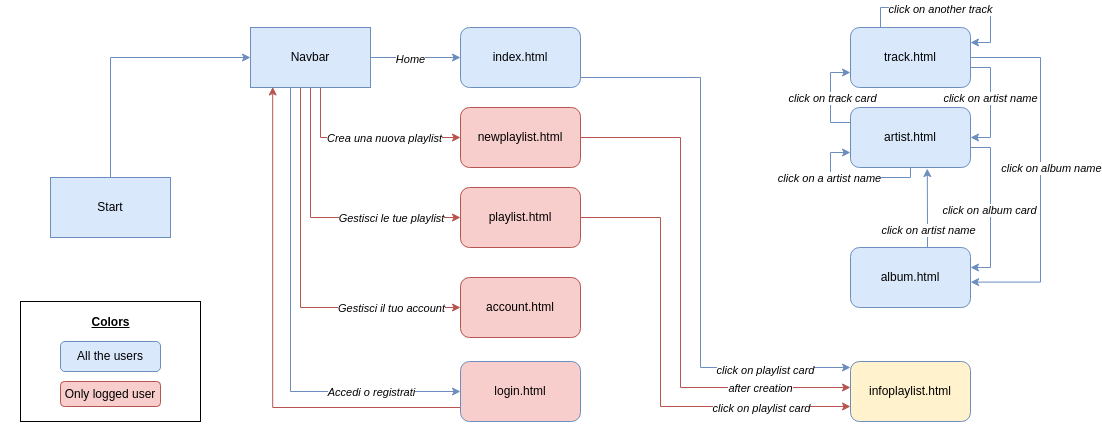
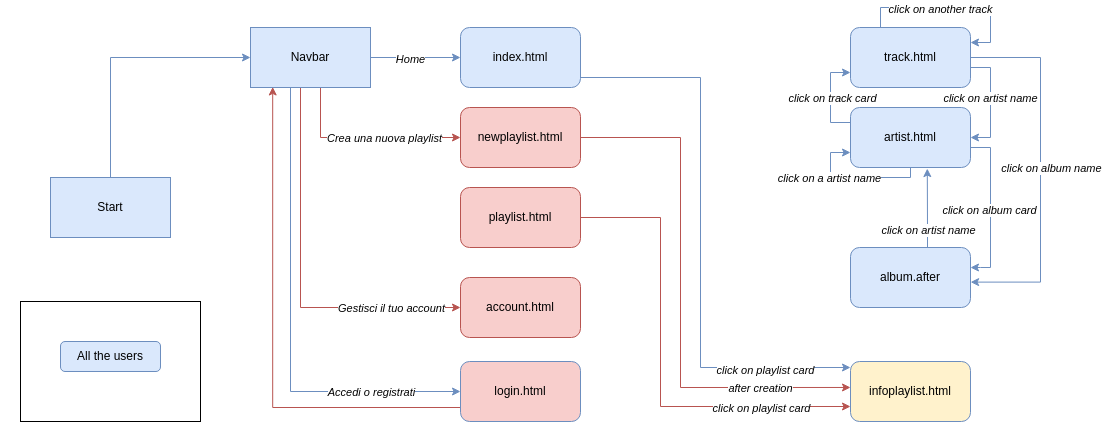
(317, 218) -> none
(911, 278) -> (911, 278)
(111, 323) -> none
(111, 394) -> none
